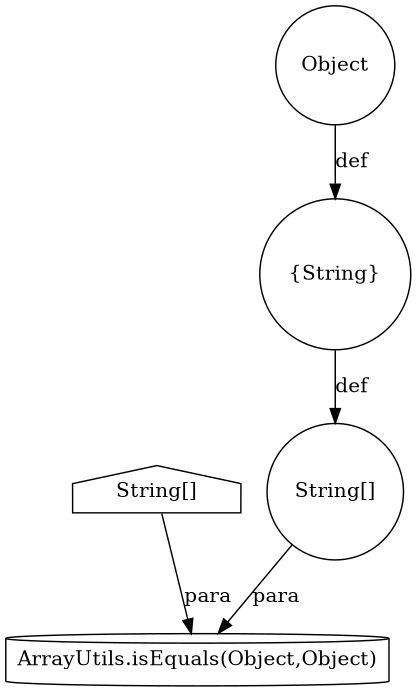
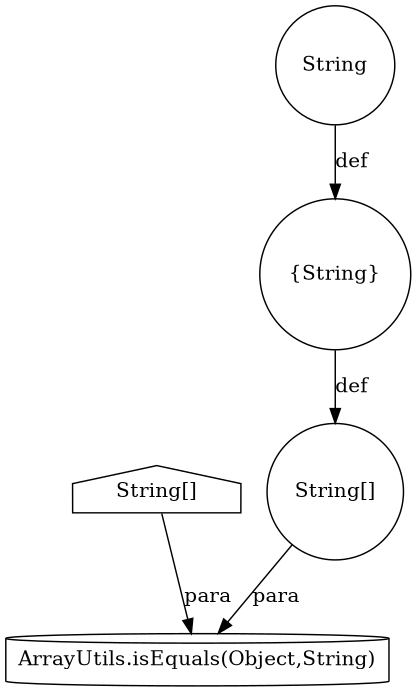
(335, 65) -> (335, 65)
(197, 660) -> (197, 660)
